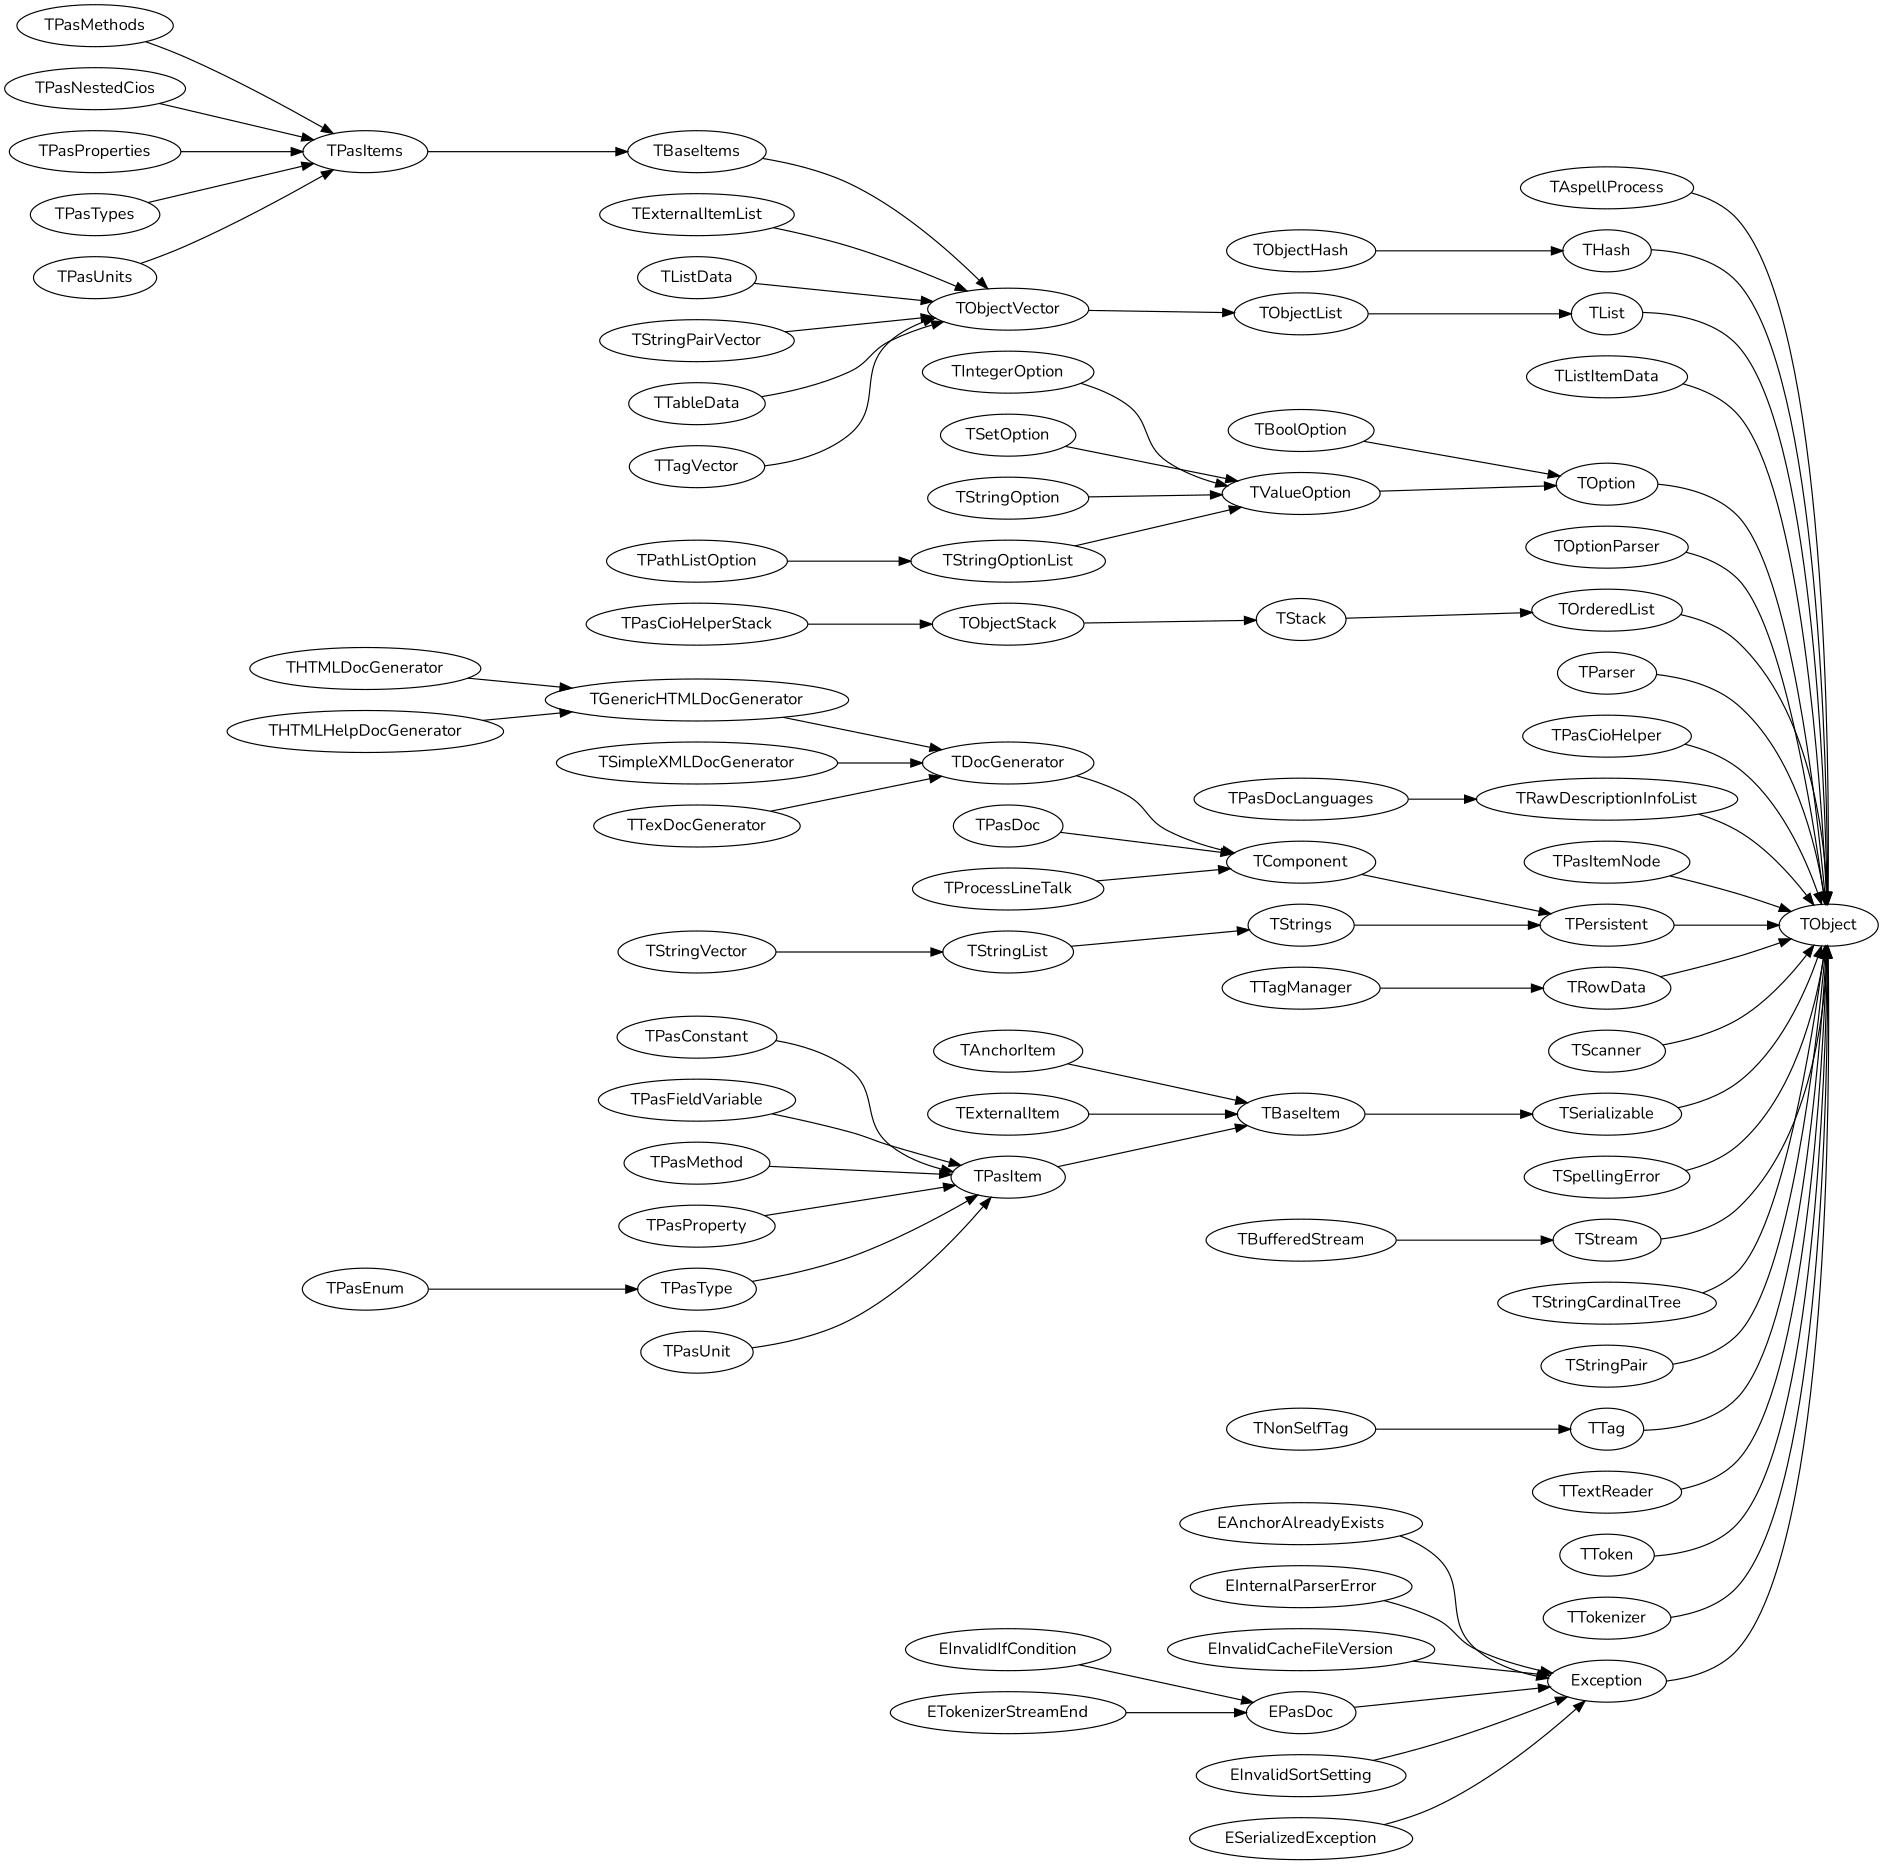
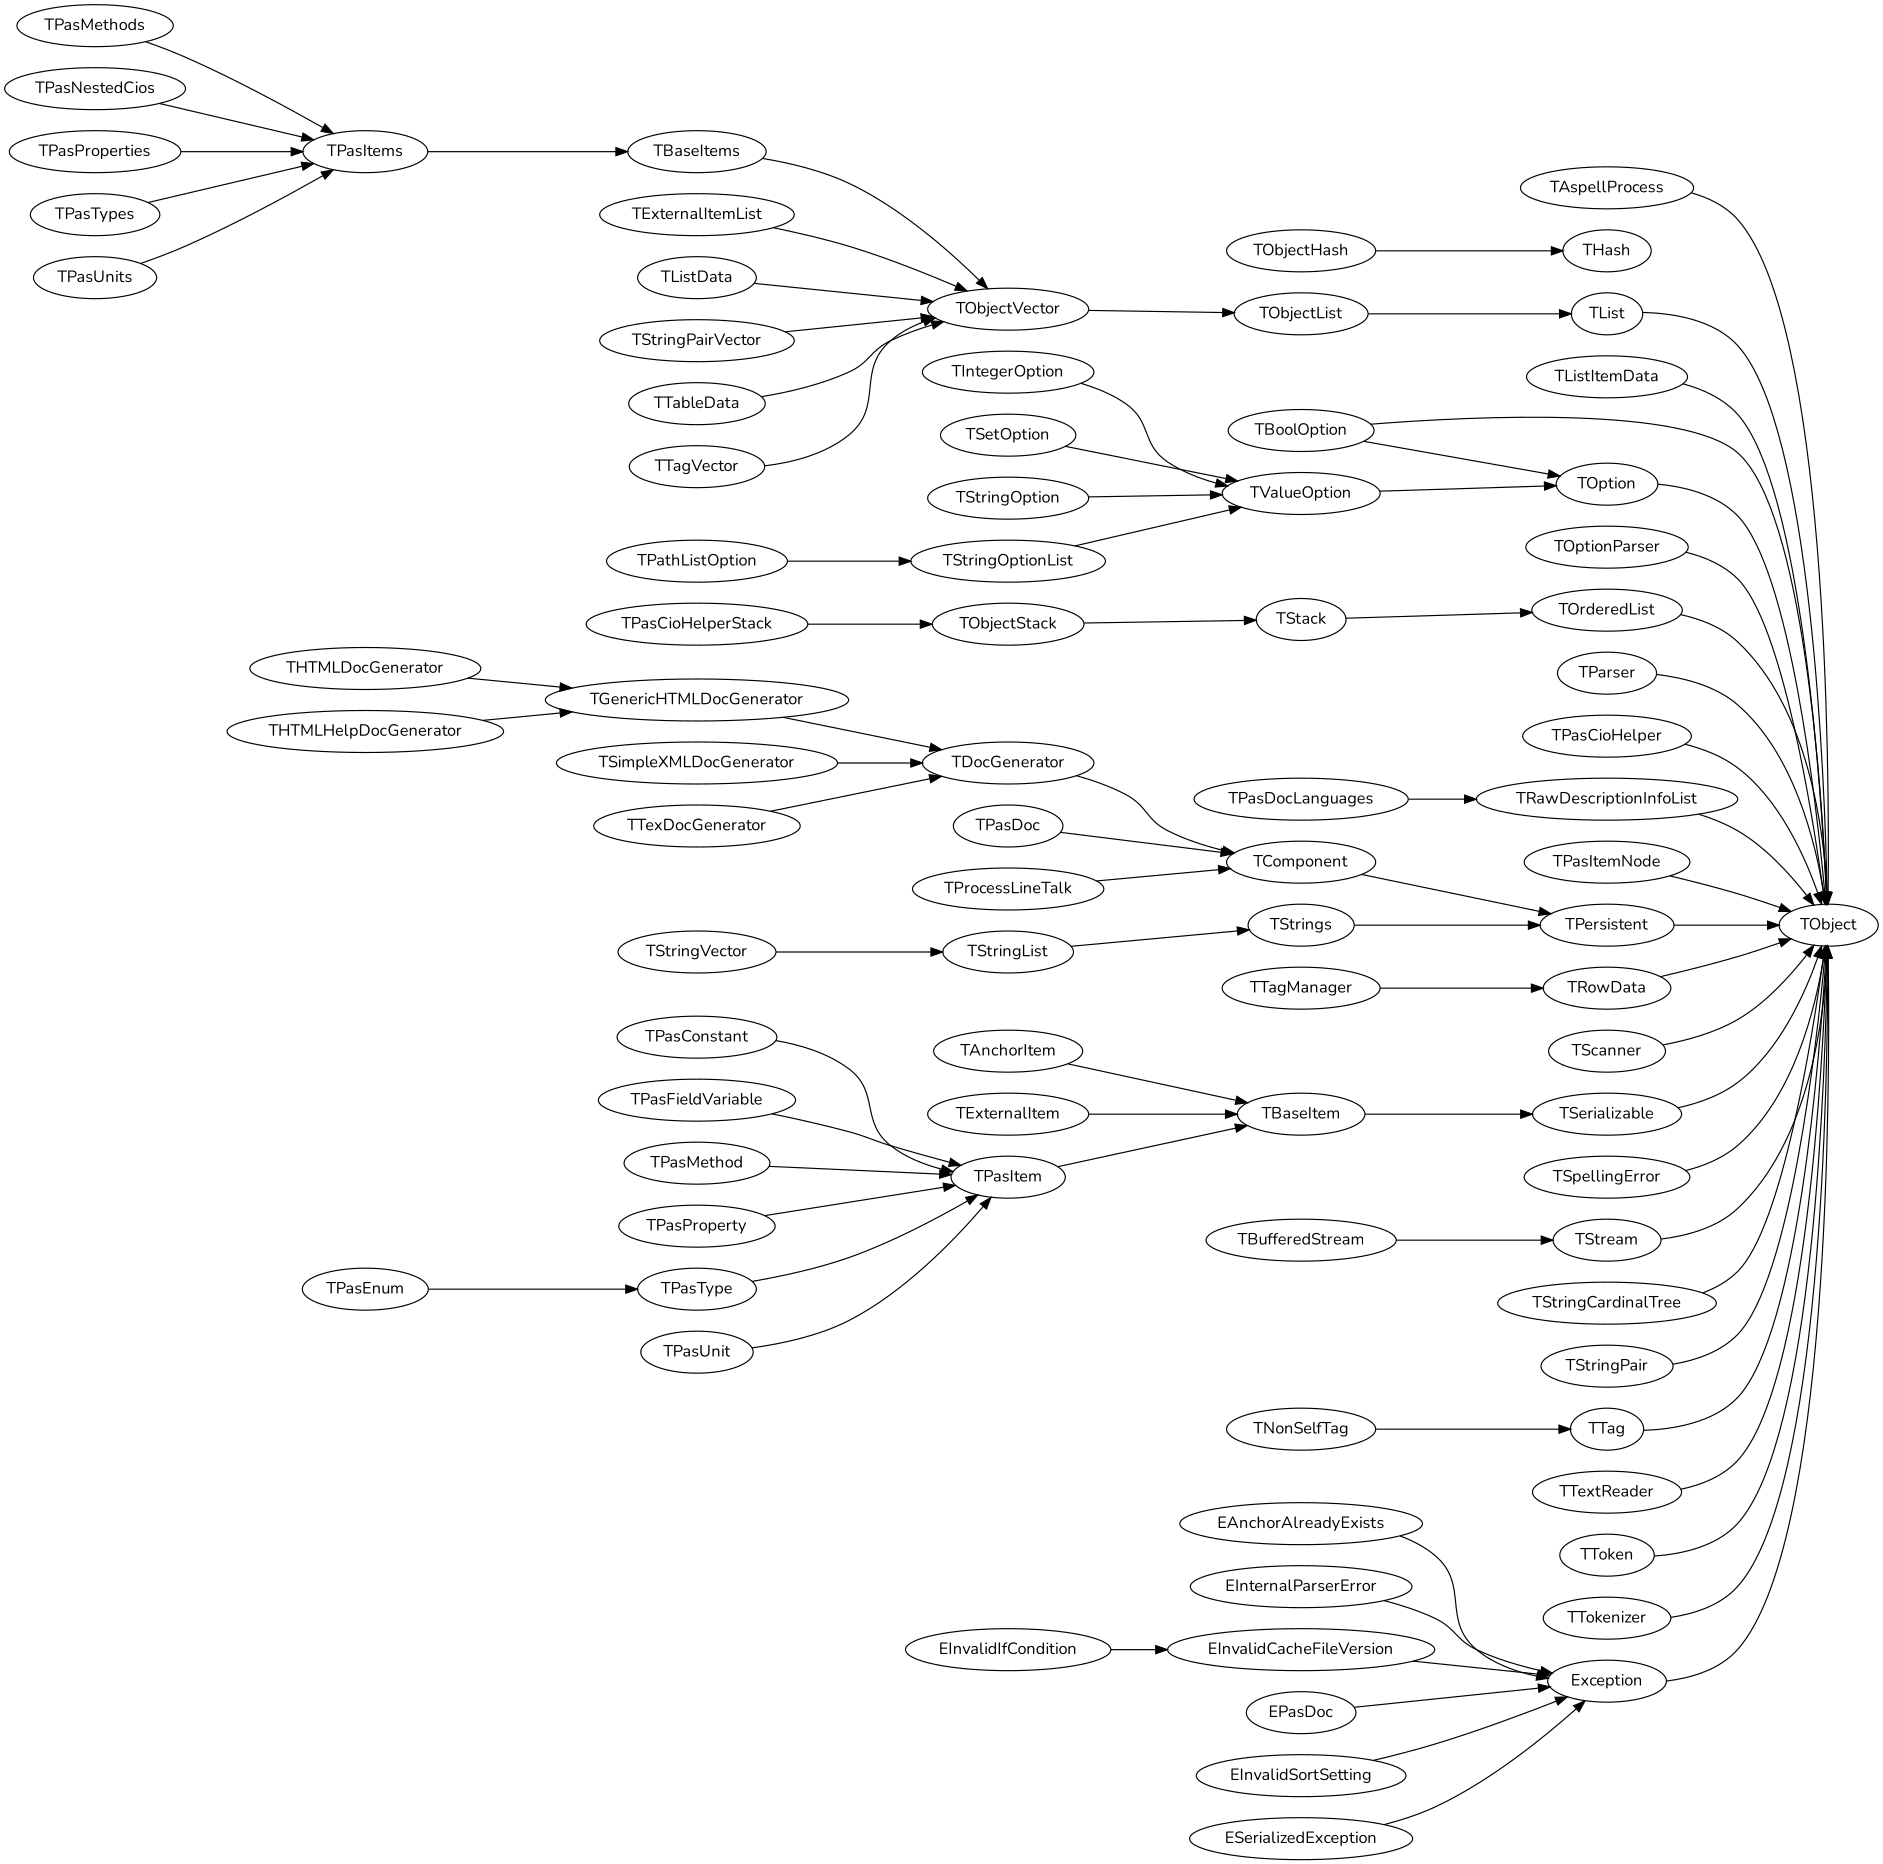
(1808, 534) -> (1761, 486)
(1161, 1682) -> (1133, 1650)
(1008, 1713) -> none
